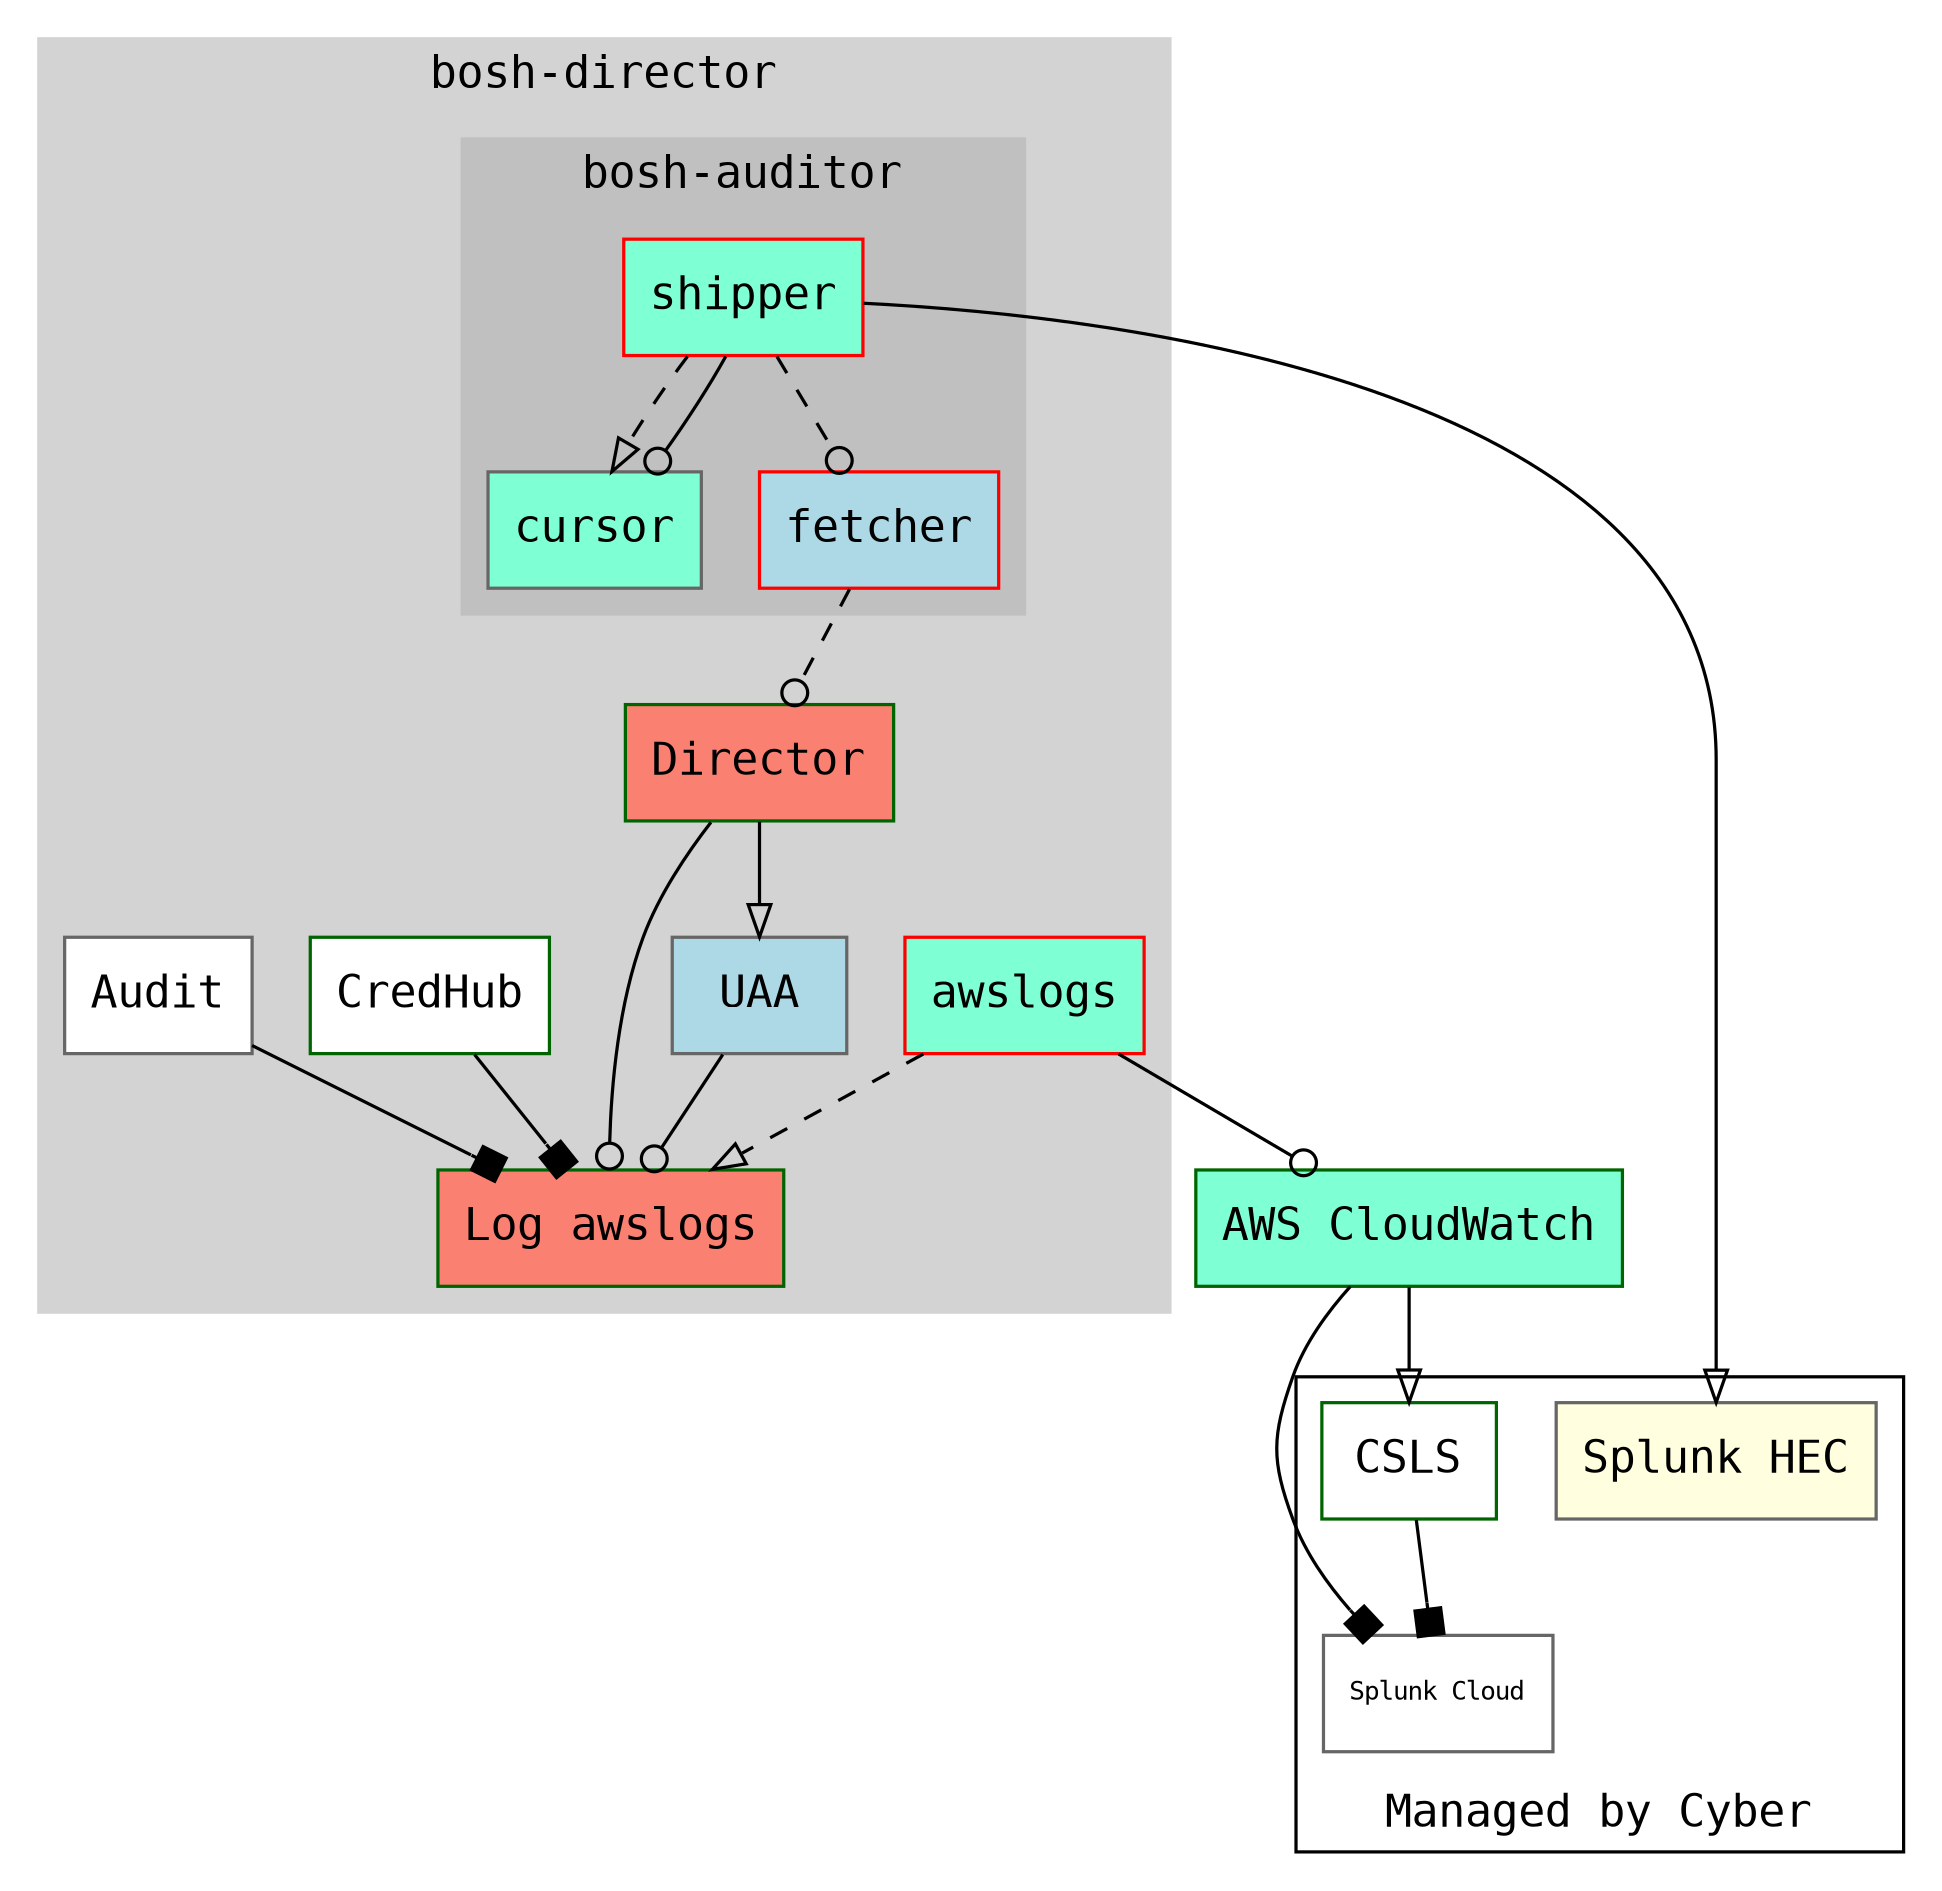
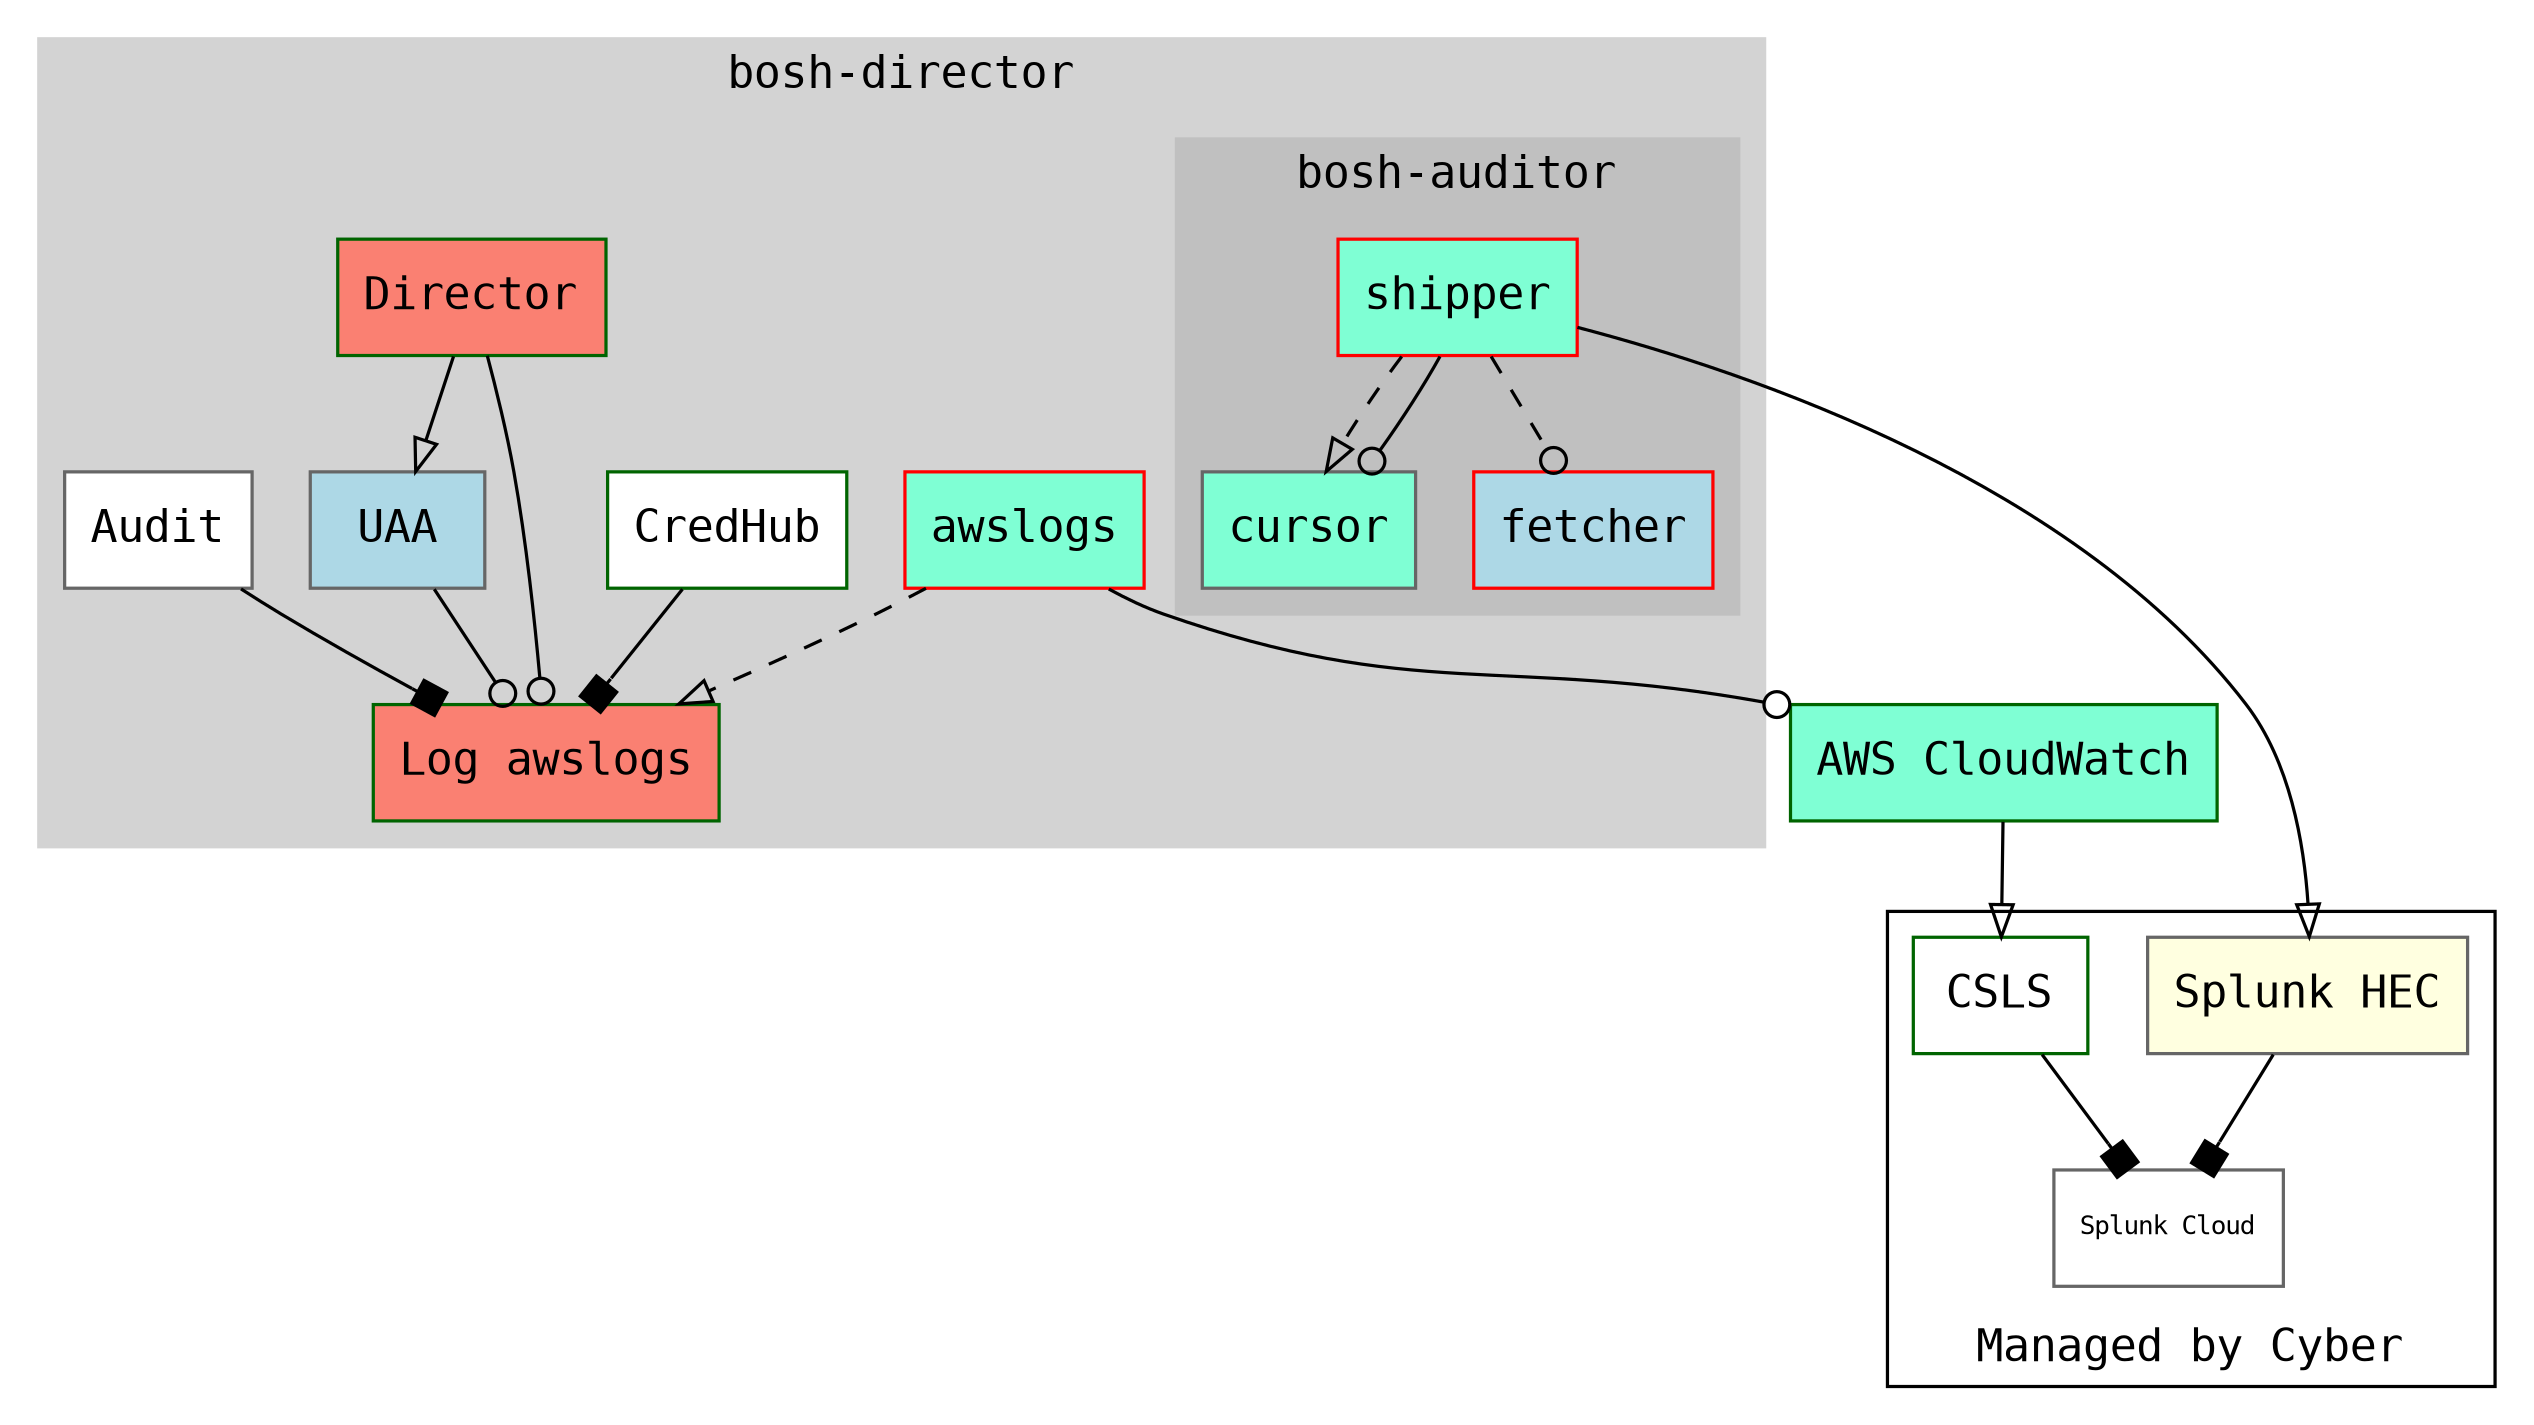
(825, 635) -> none
(1277, 1448) -> (2246, 1098)
